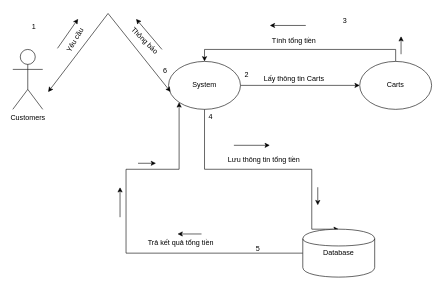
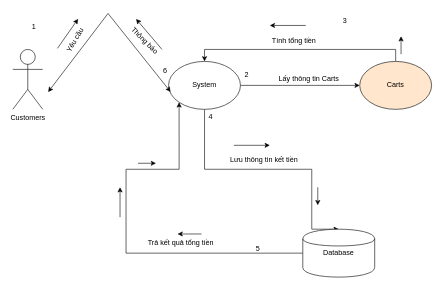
(294, 80) -> (309, 80)
(396, 86) -> (396, 86)
(264, 161) -> (264, 161)
